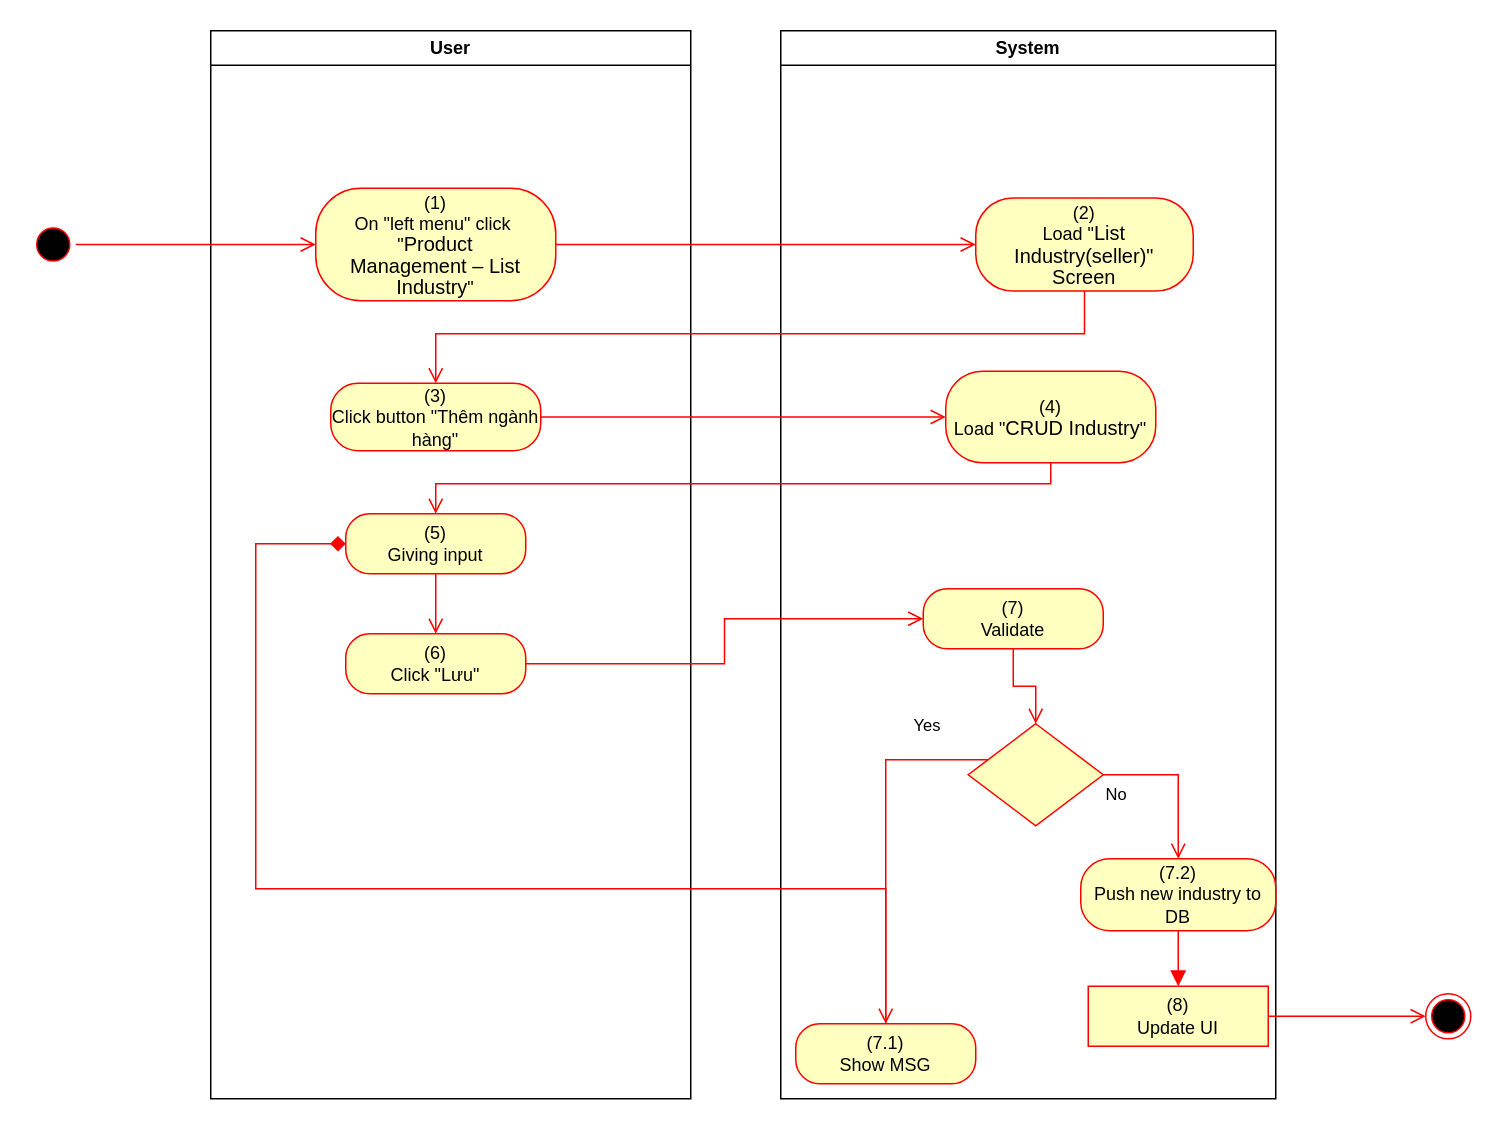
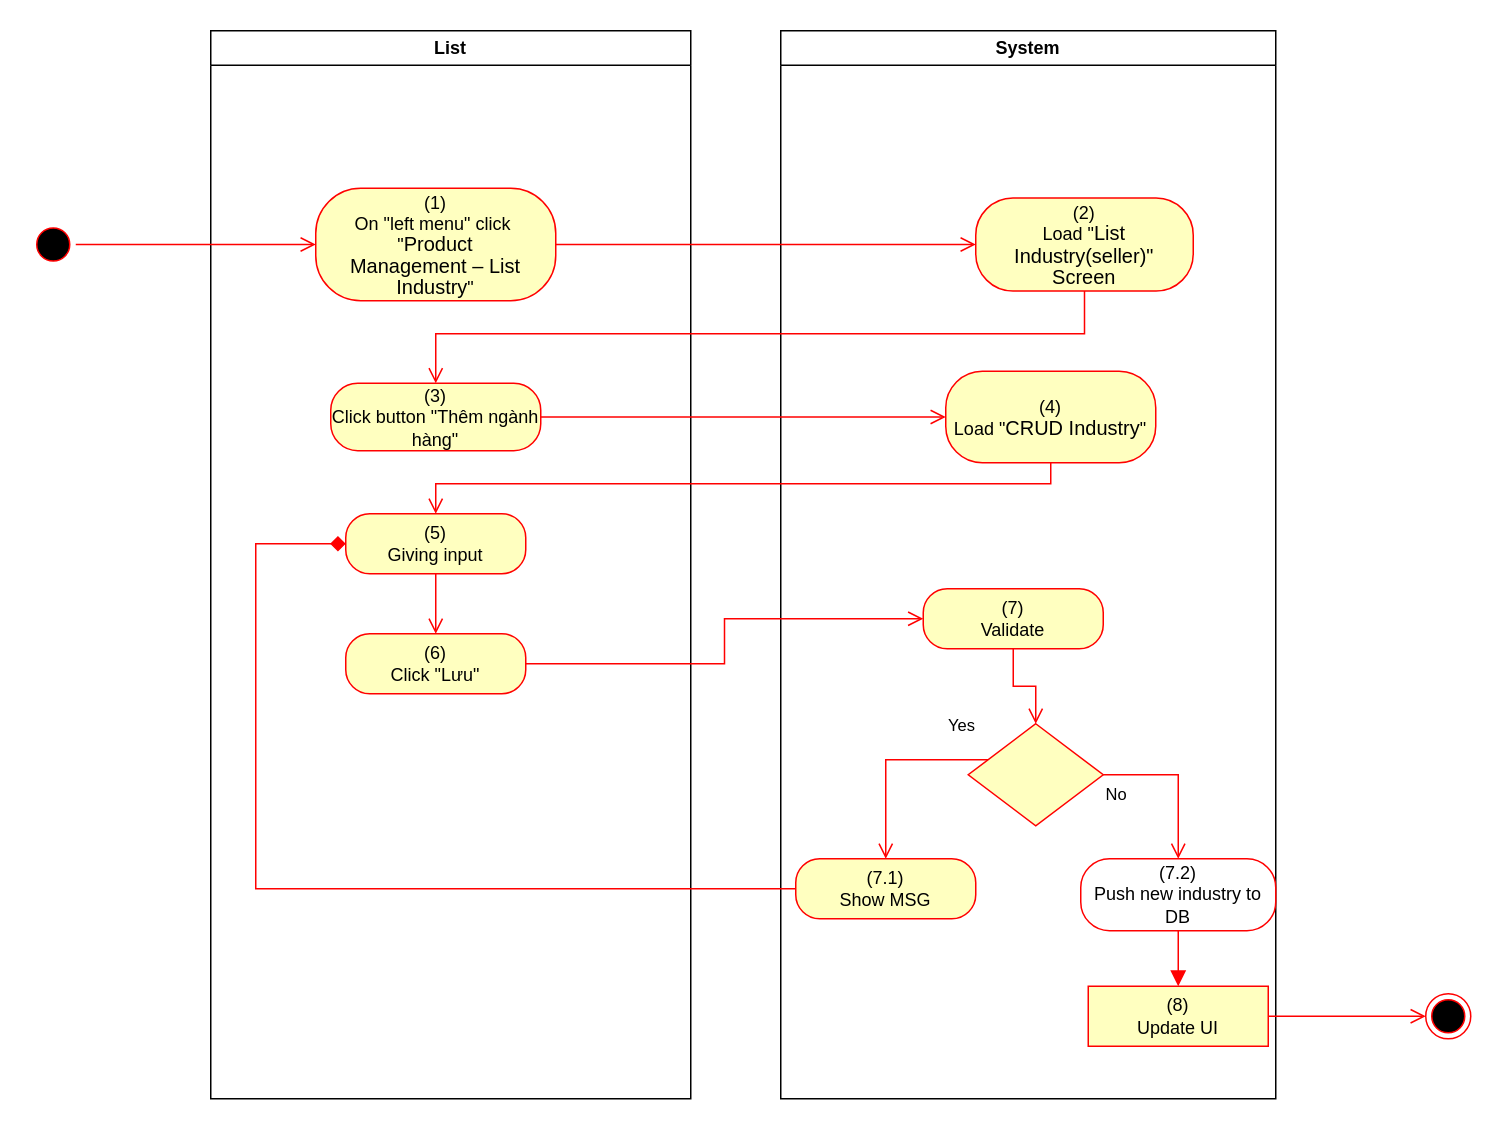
(451, 49) -> (451, 49)
(1178, 895) -> (1178, 895)
(886, 1054) -> (886, 889)
